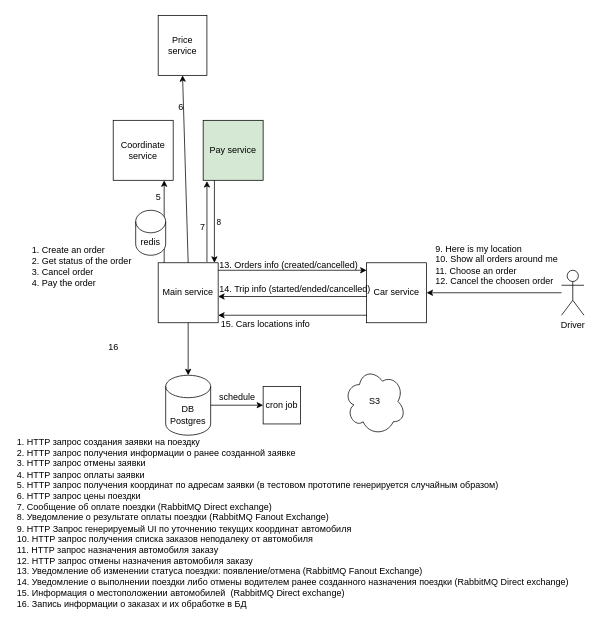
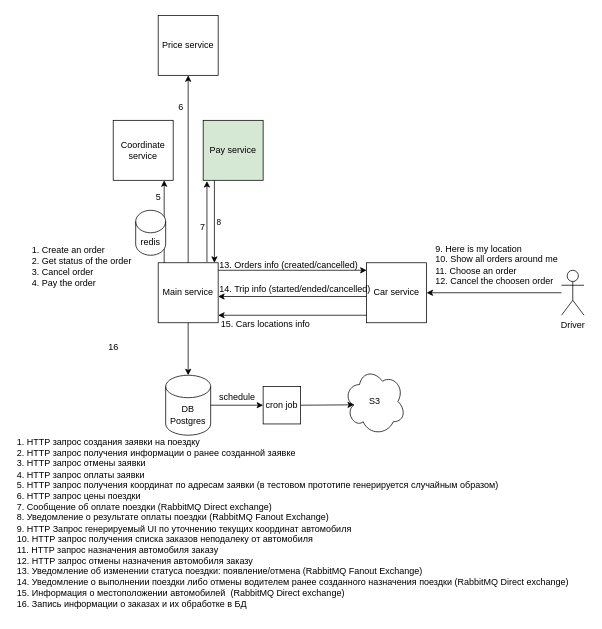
(182, 45) -> (188, 45)
none -> (303, 405)
